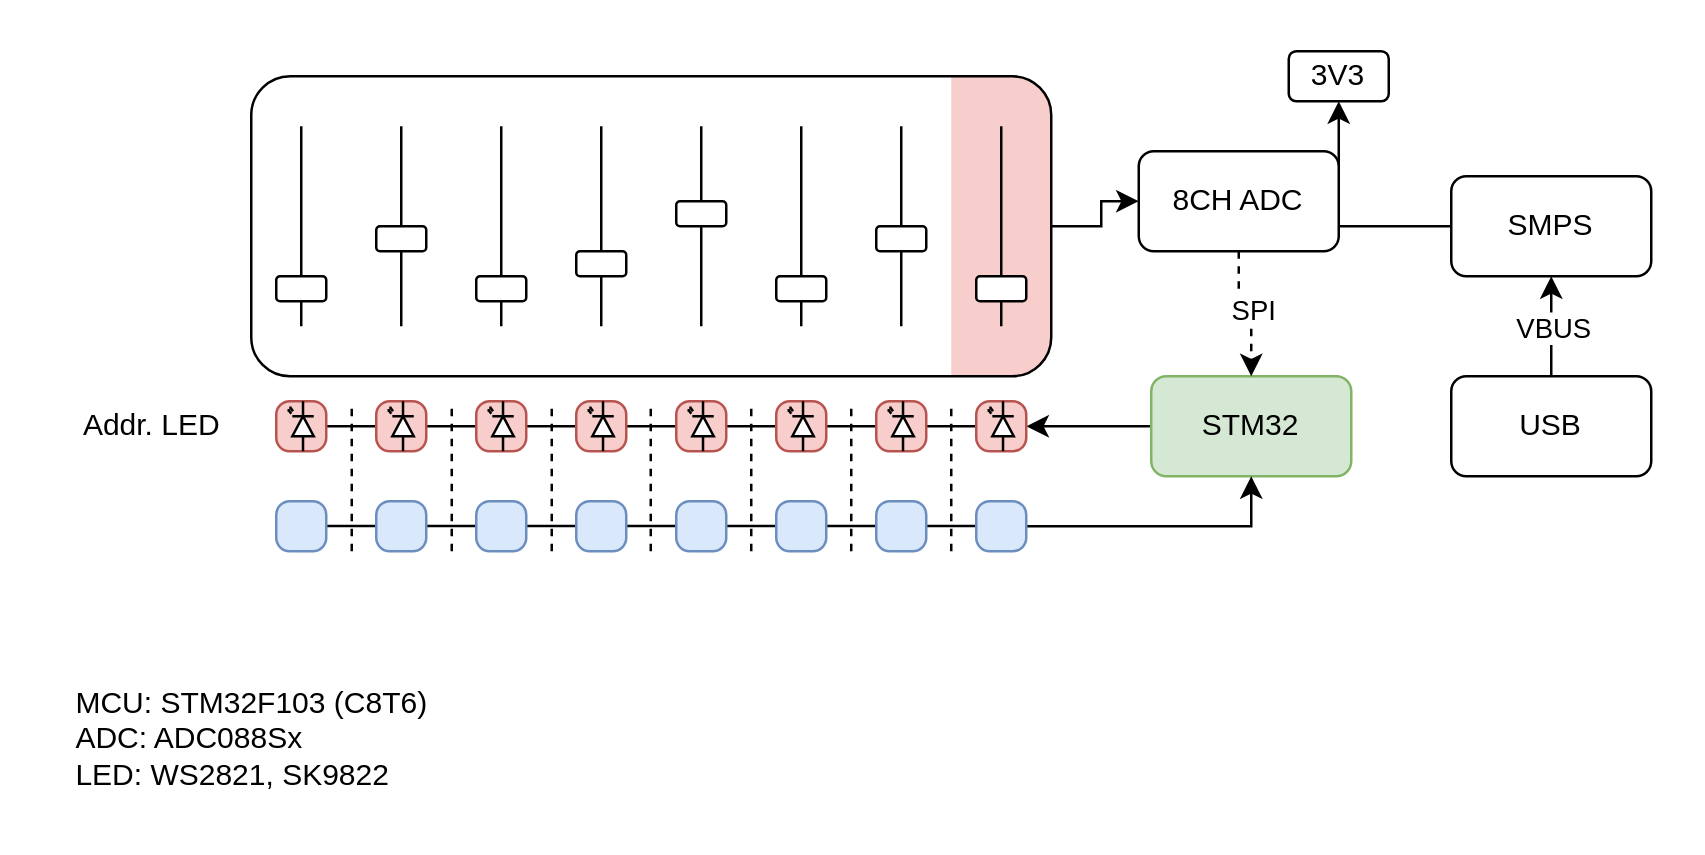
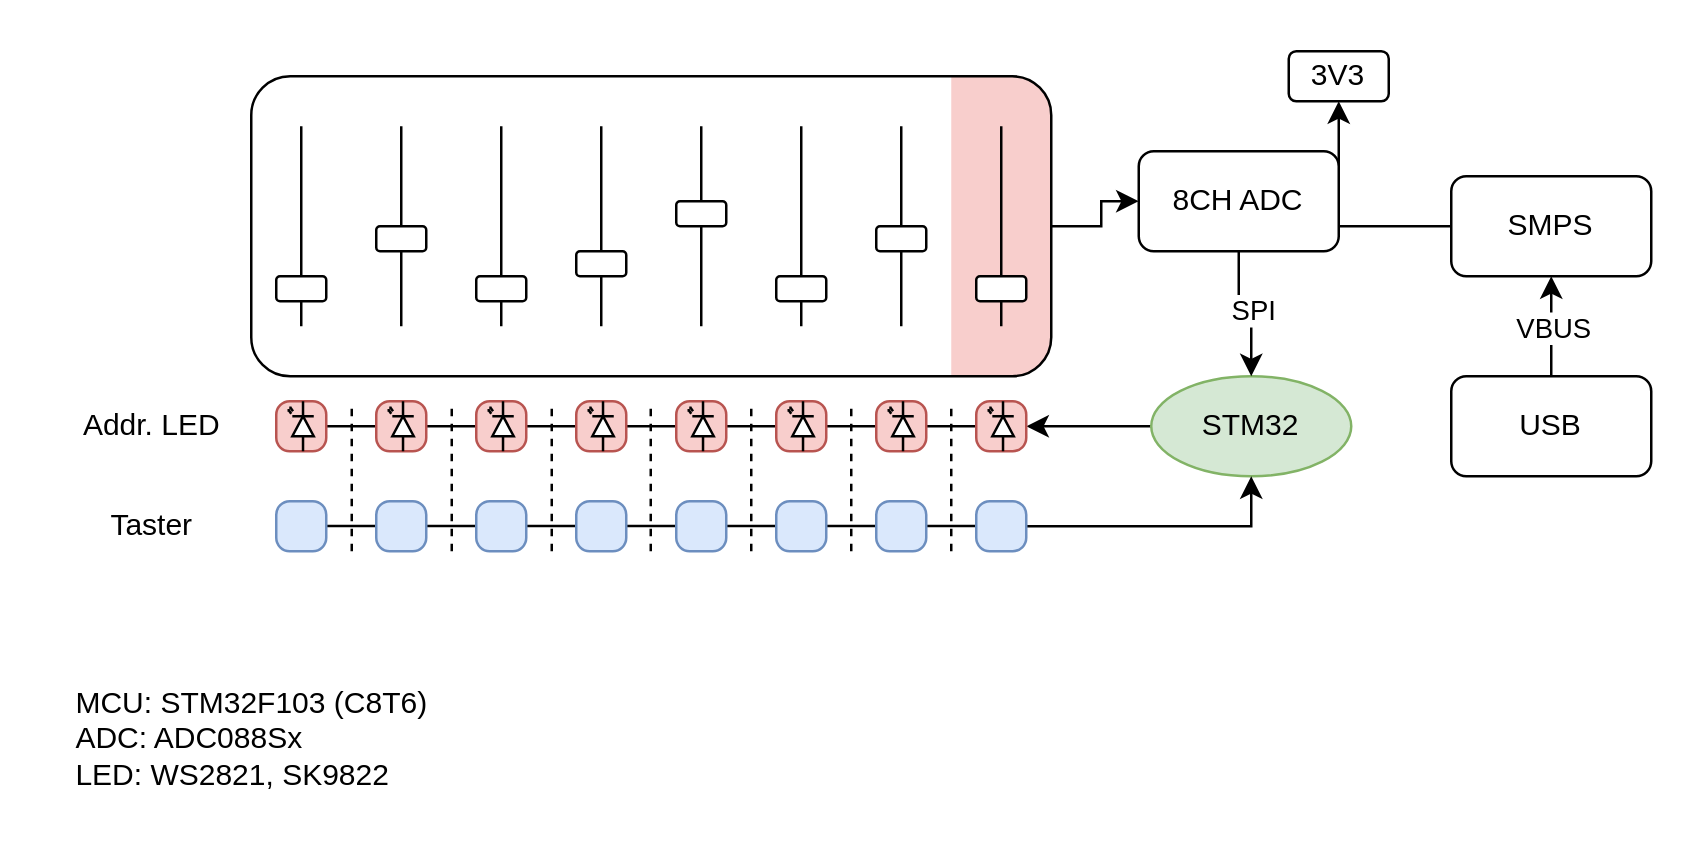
(1239, 276) -> (1239, 276)
(1251, 426) -> (1251, 426)
none -> (151, 526)
